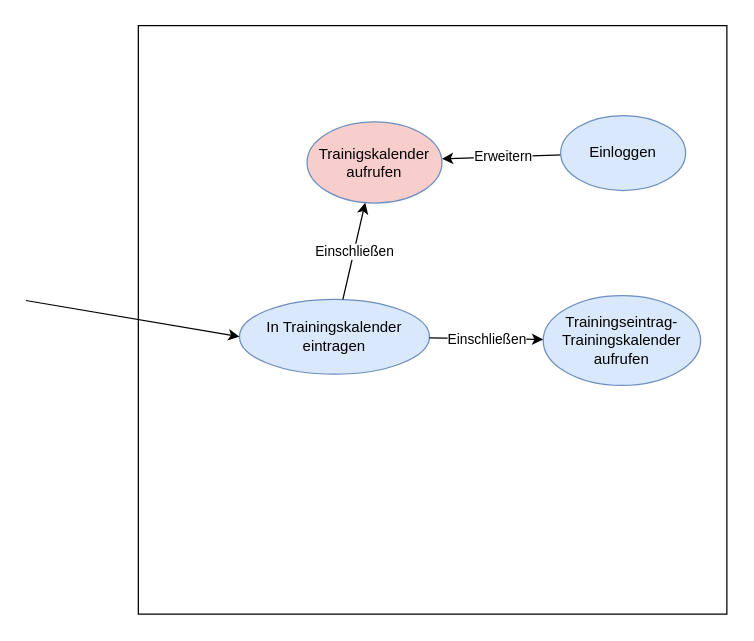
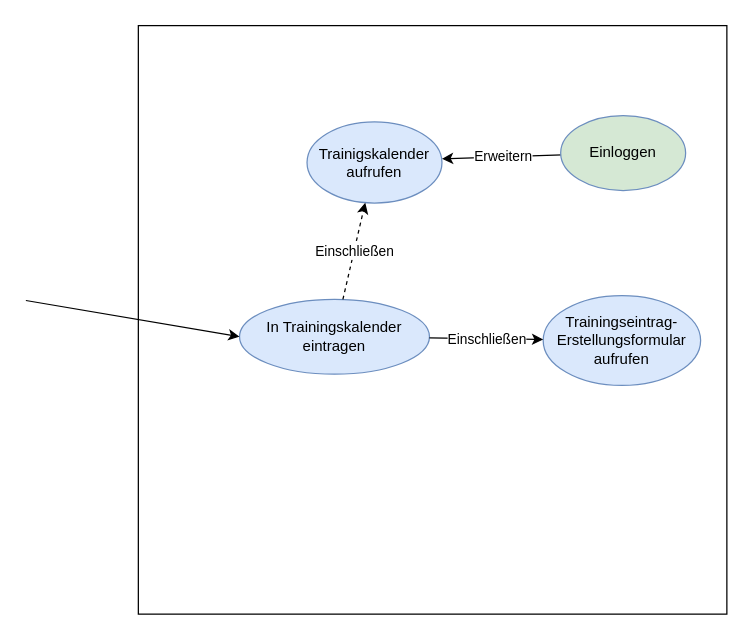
(623, 153) -> (623, 153)
(374, 163) -> (374, 163)
(347, 279) -> (347, 279)
(622, 341) -> (622, 341)
